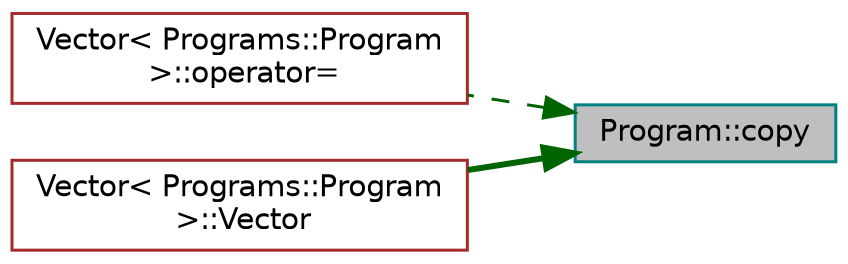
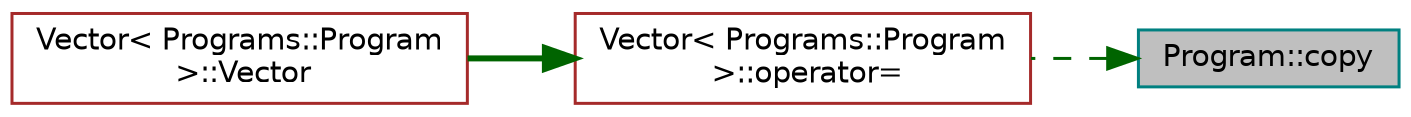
(506, 164) -> (506, 58)
